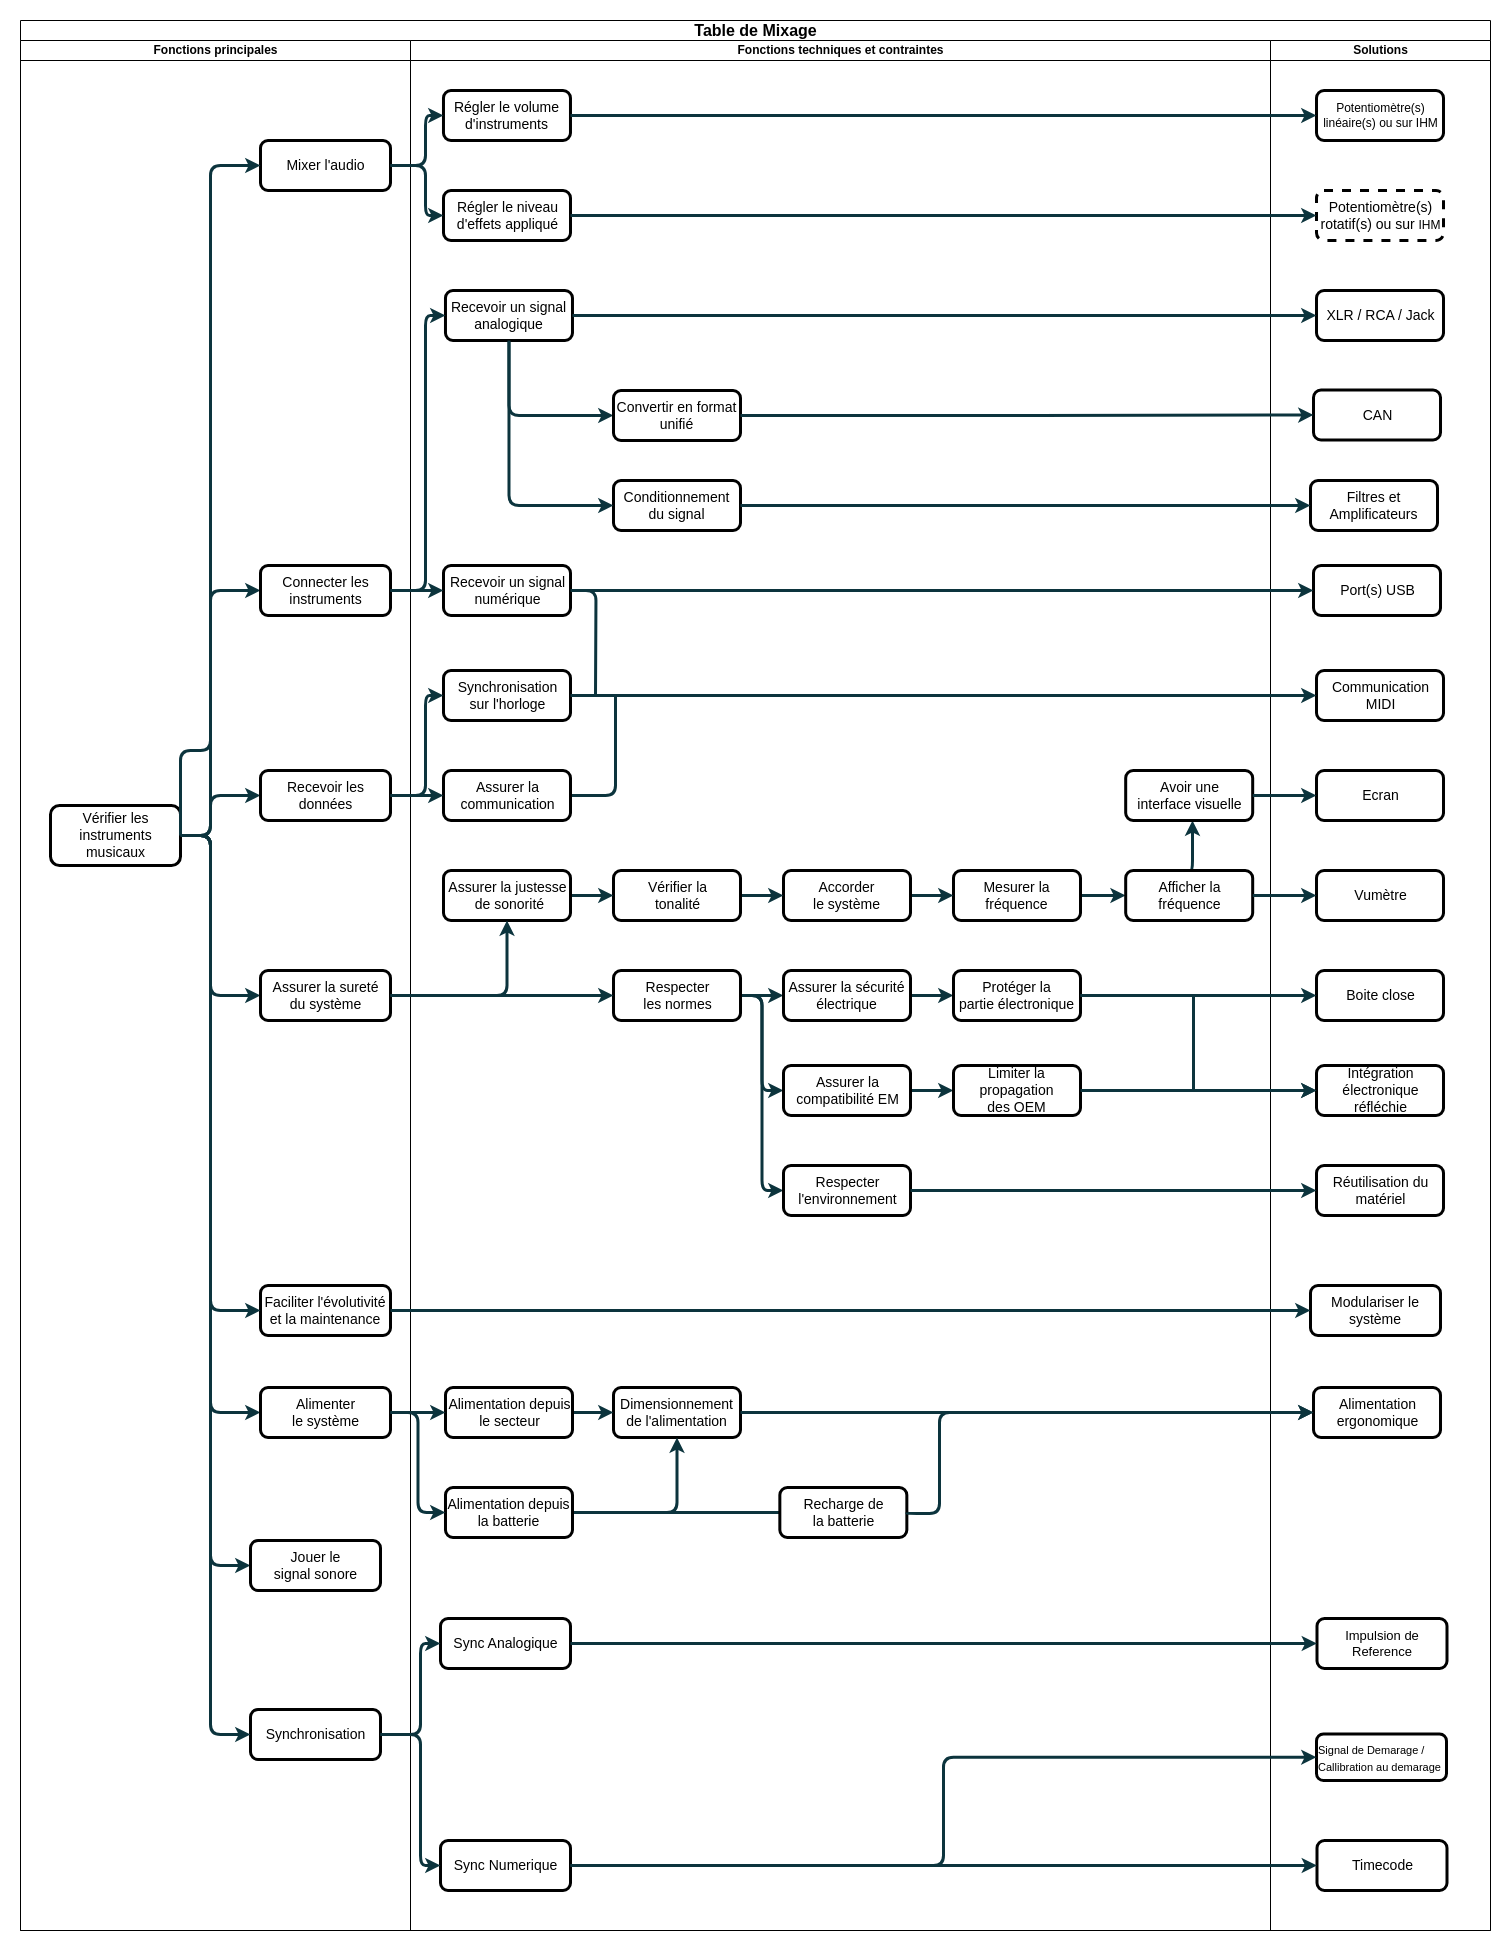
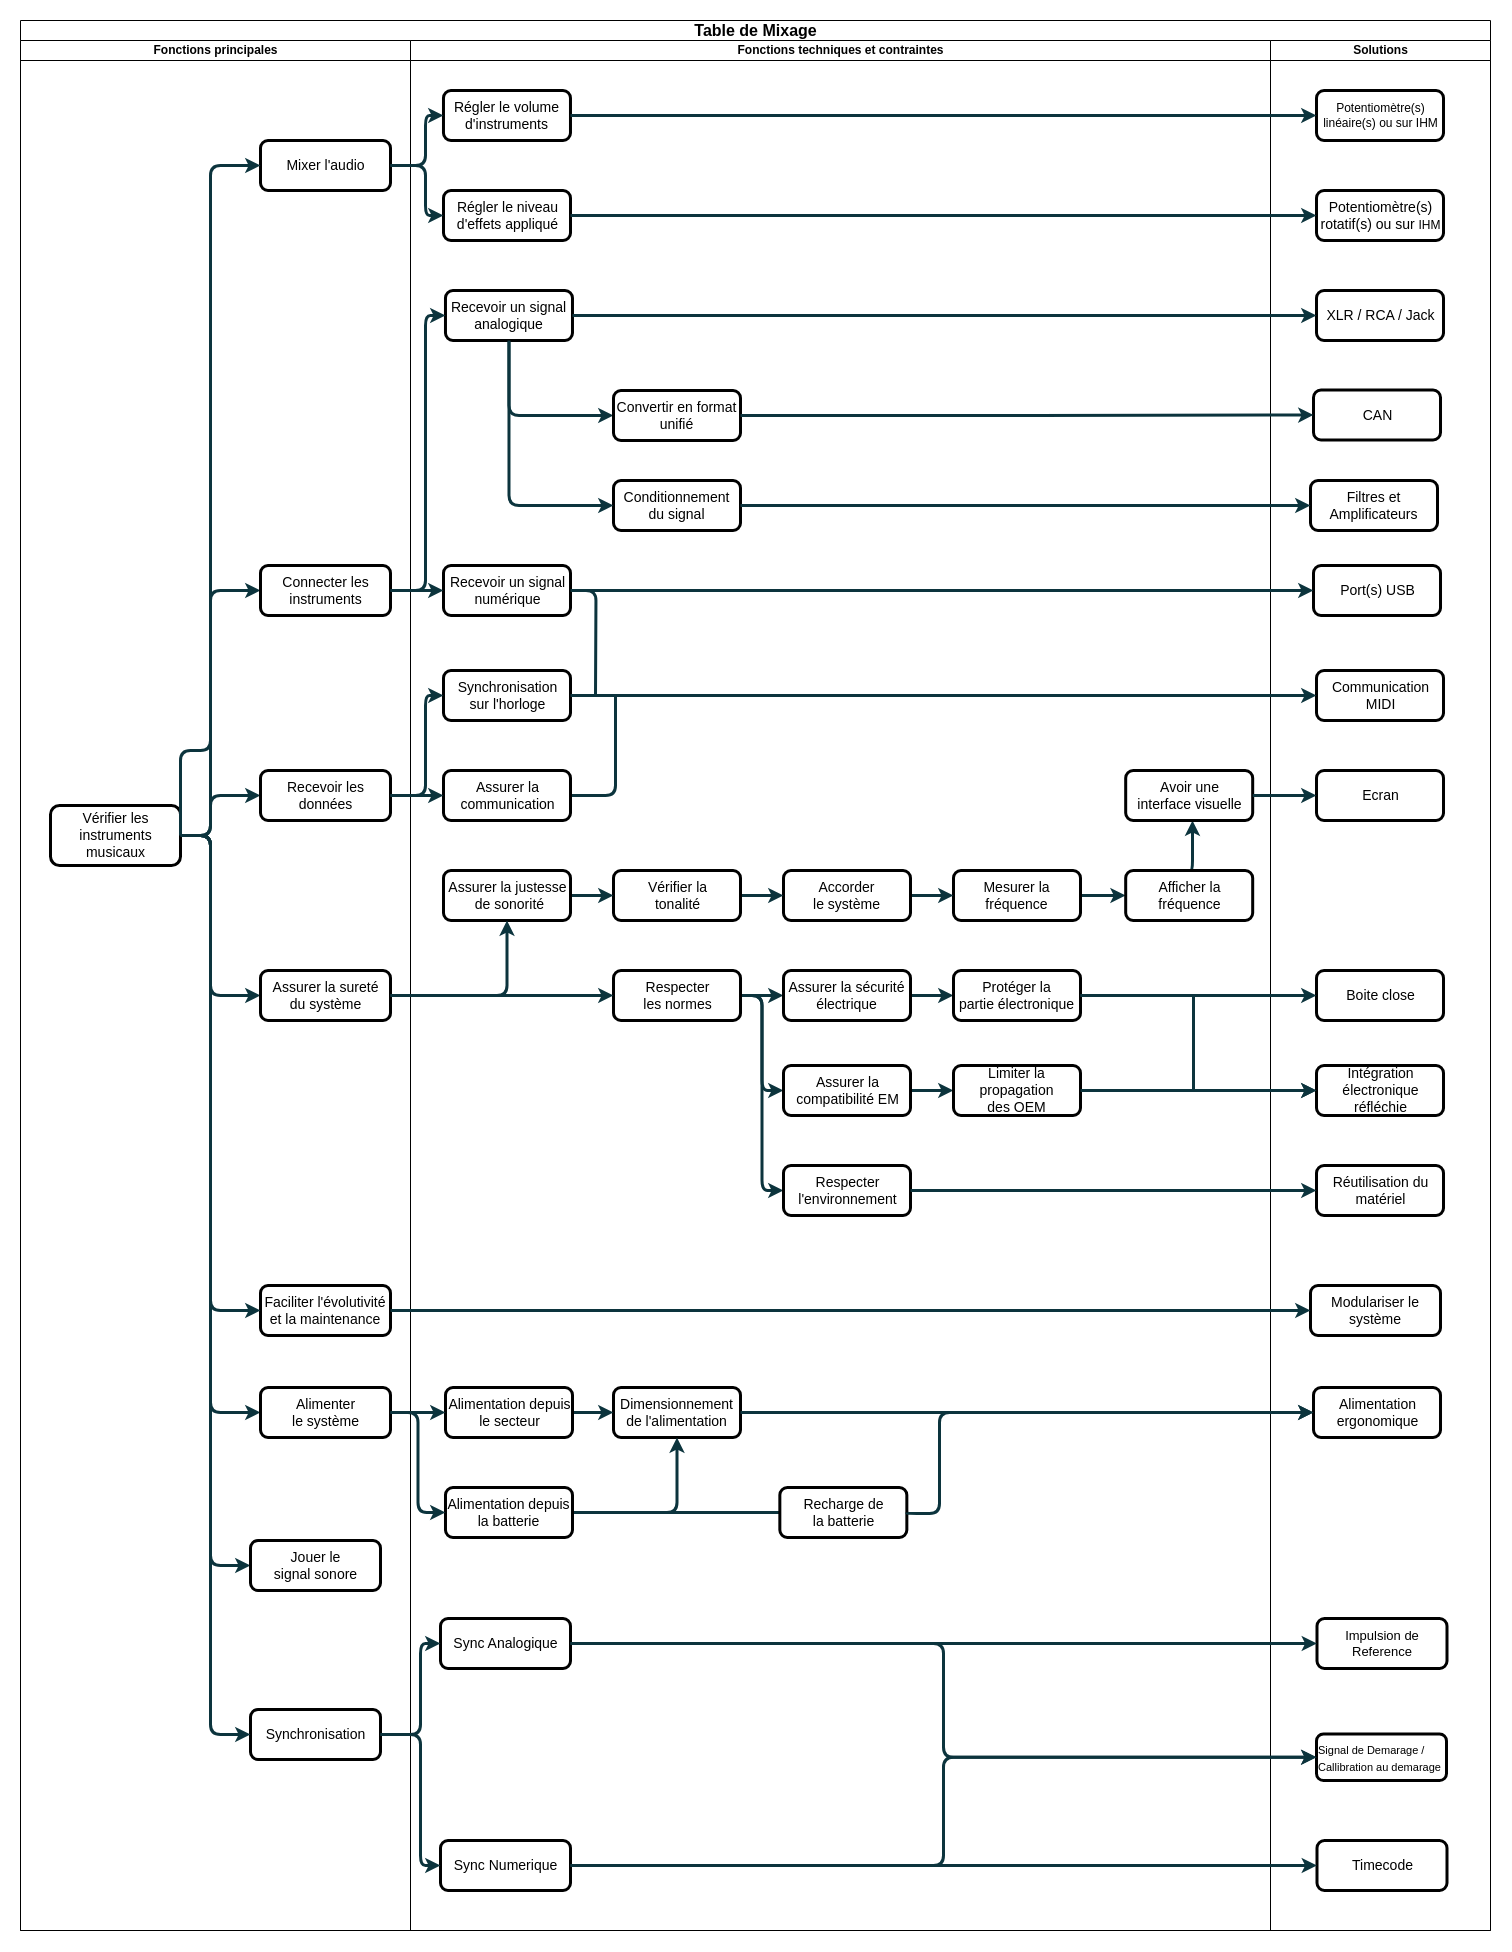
(1380, 216) -> (1380, 216)
(1279, 896) -> none
(1380, 896) -> none
none -> (944, 1700)
